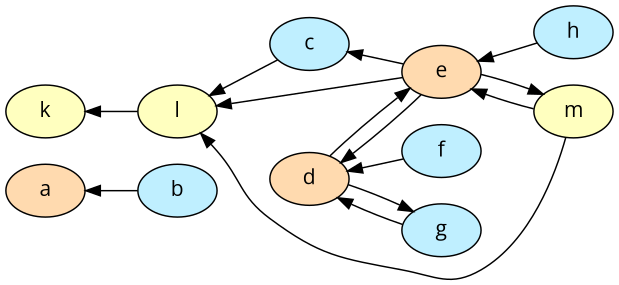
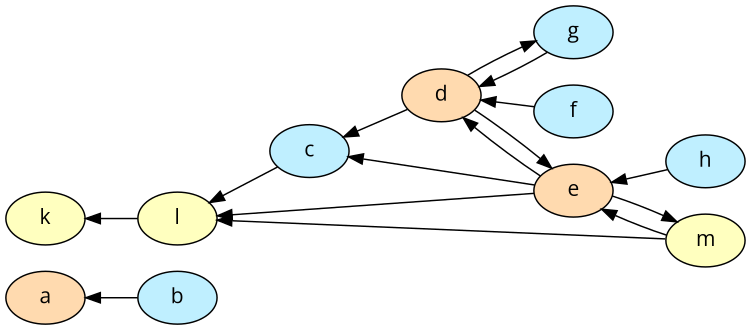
none -> (382, 120)
